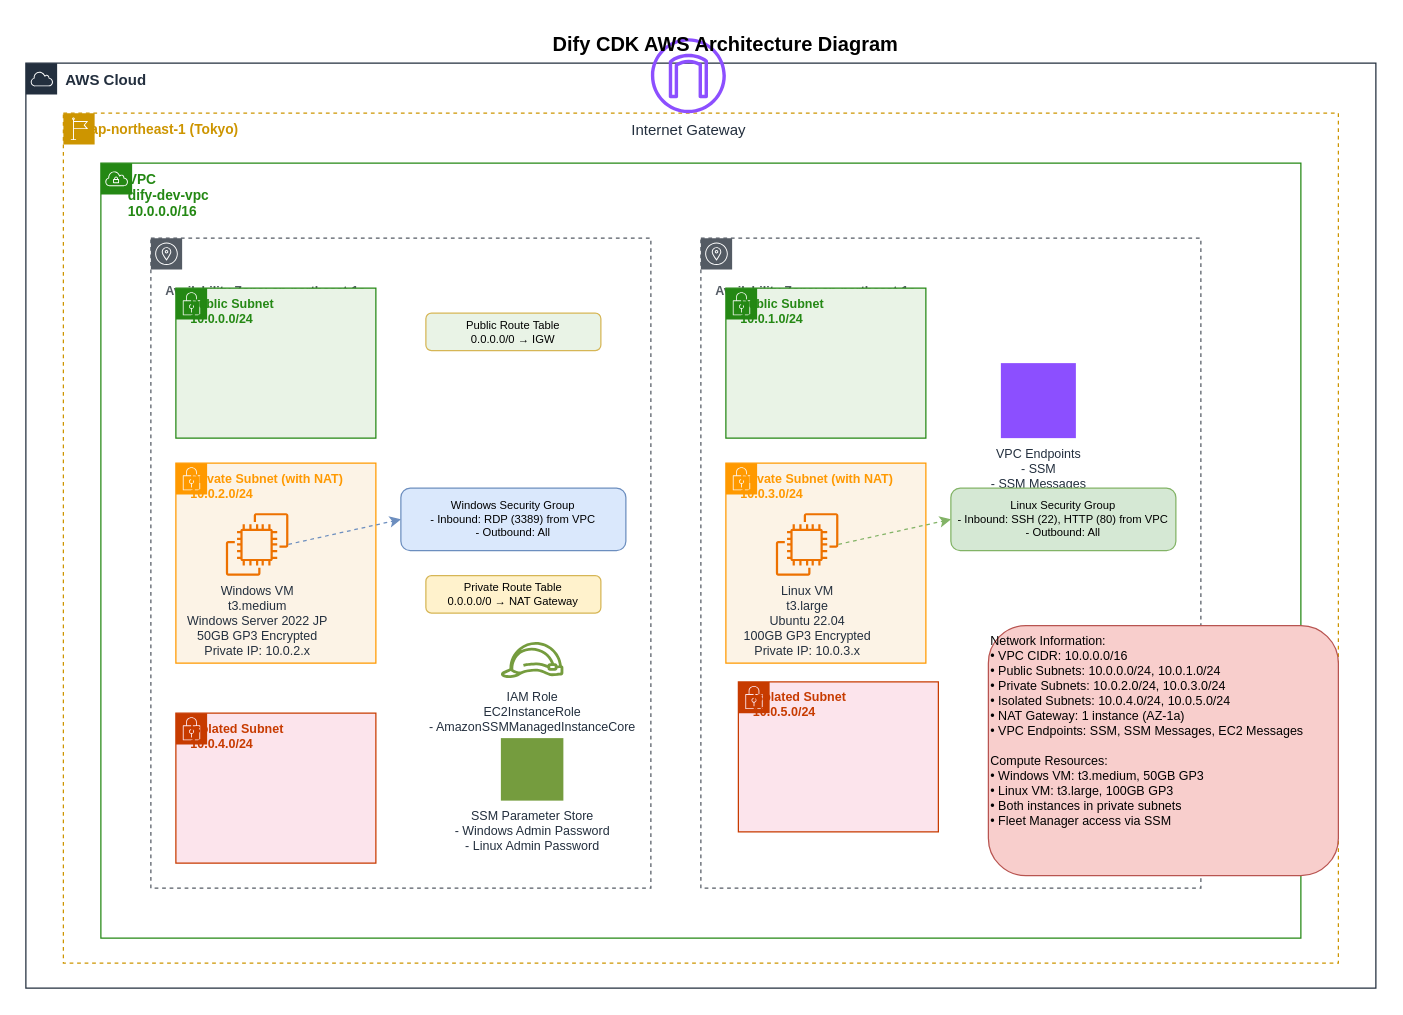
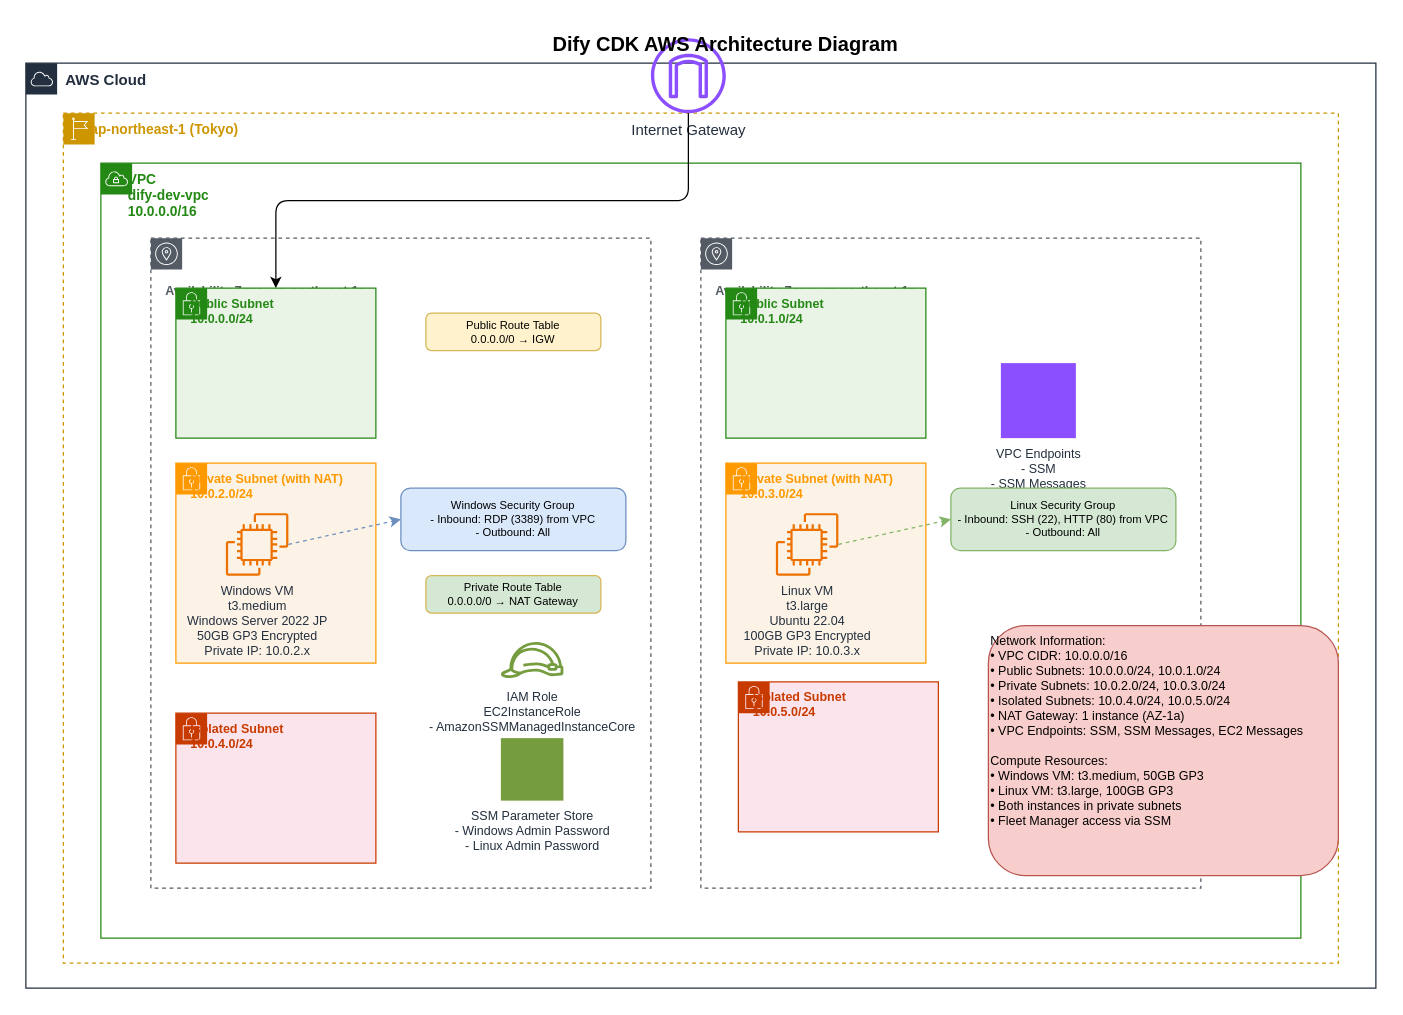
none -> (484, 201)
(513, 332) -> (513, 332)
(513, 594) -> (513, 594)
